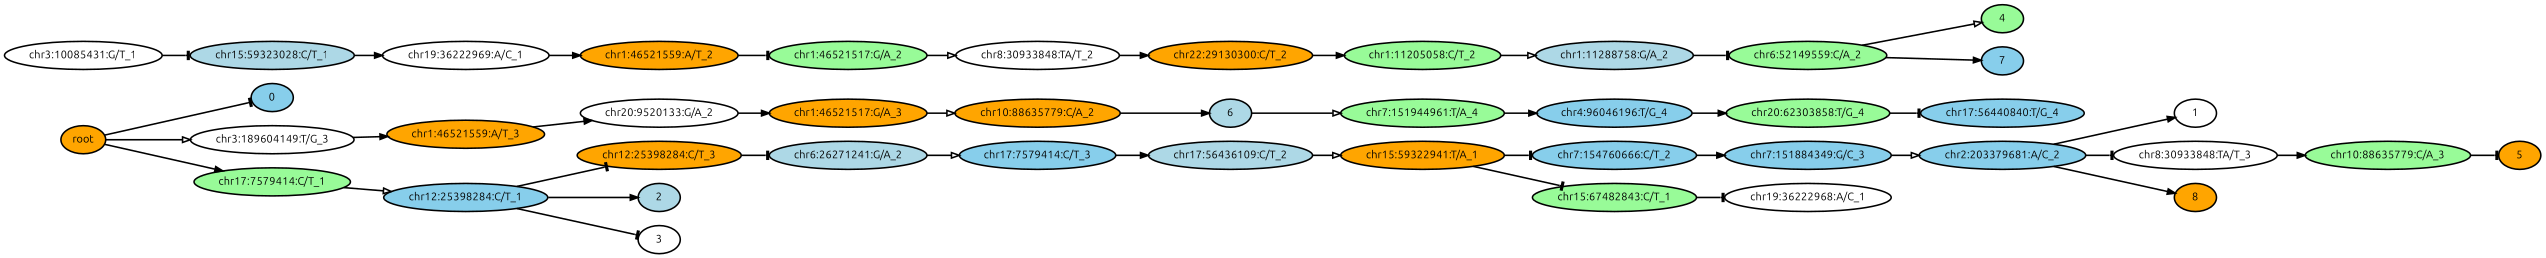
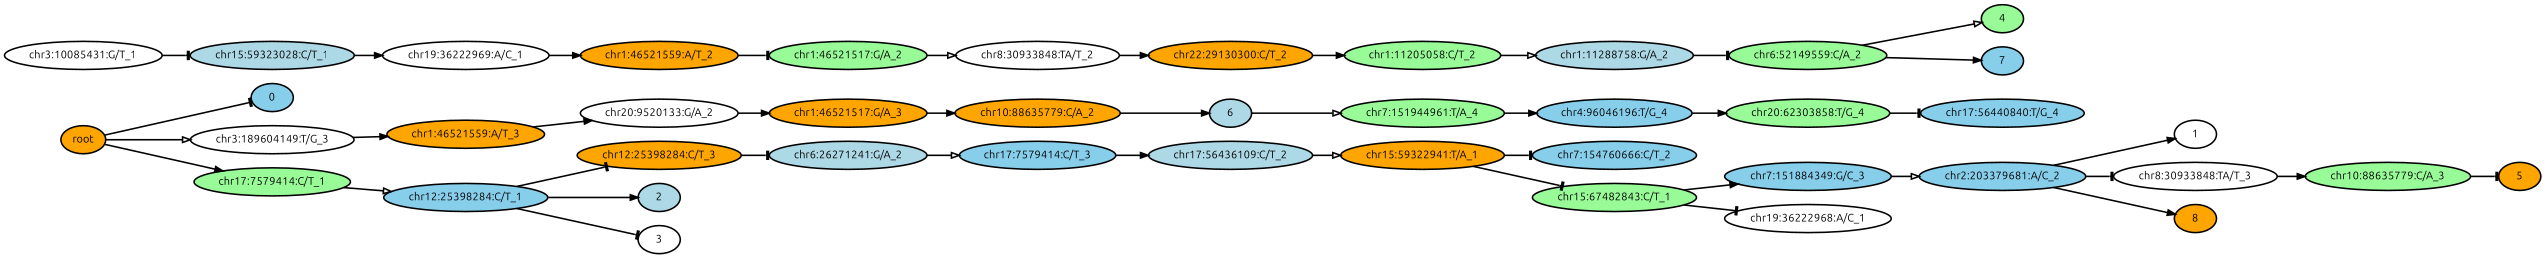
(937, 113) -> (937, 113)
(1707, 155) -> (1707, 187)
